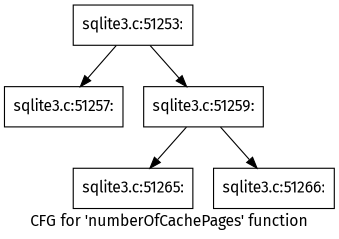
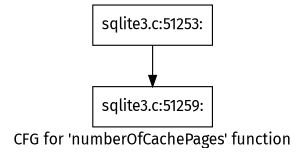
(64, 107) -> none
(133, 188) -> none
(274, 188) -> none
